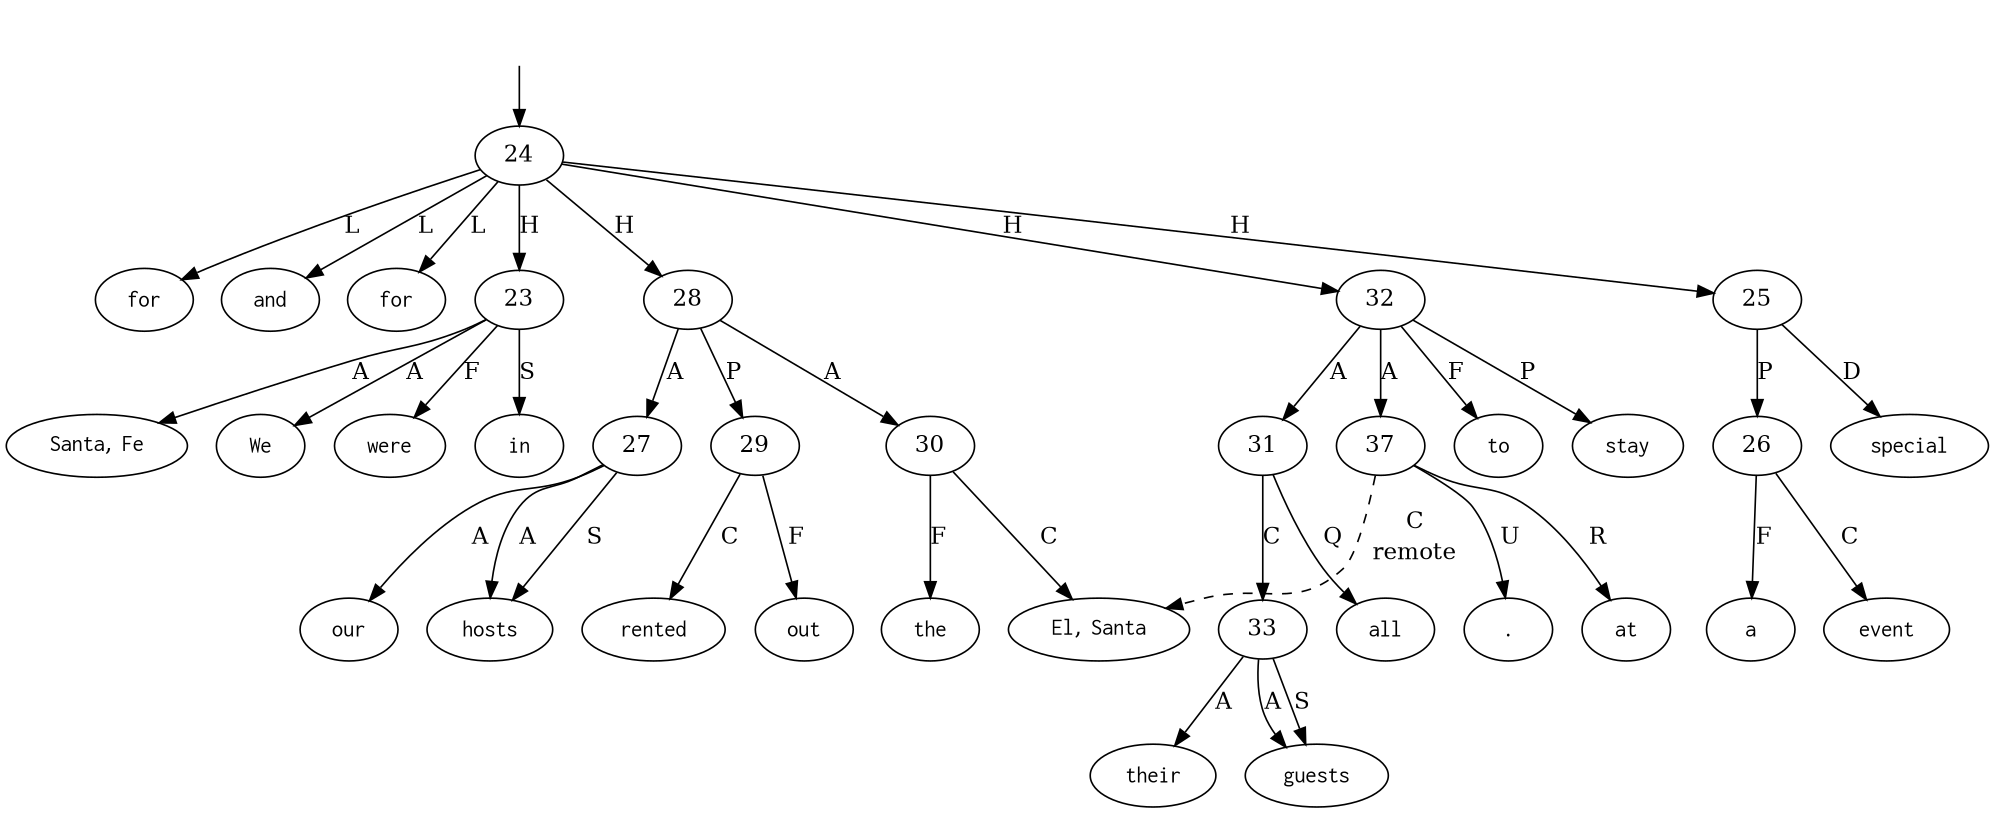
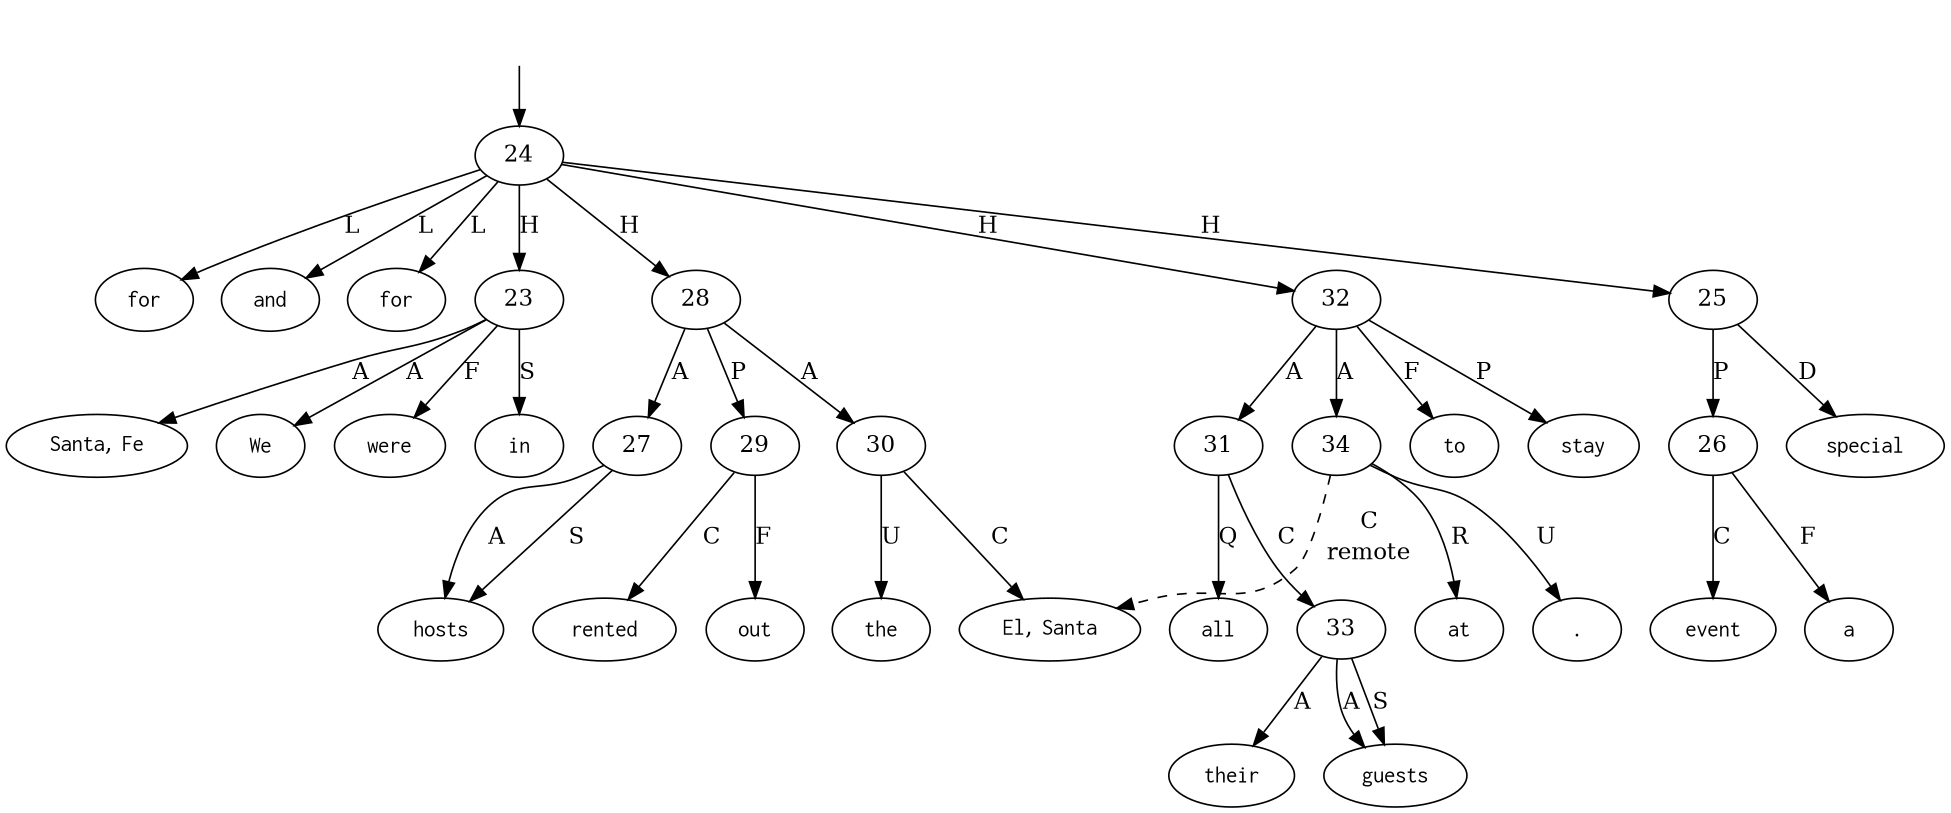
(1381, 446) -> (1336, 446)
(939, 538) -> (892, 538)
(349, 630) -> none
